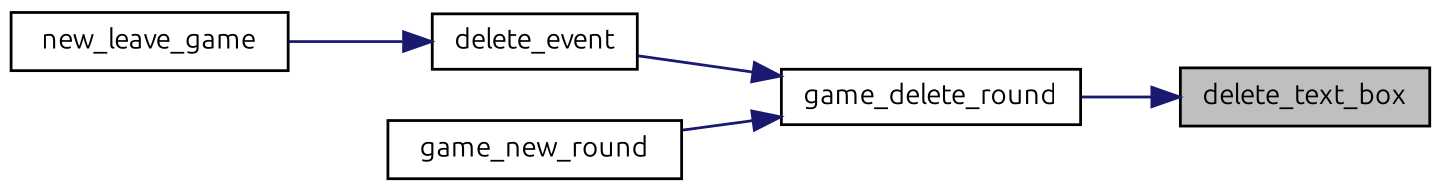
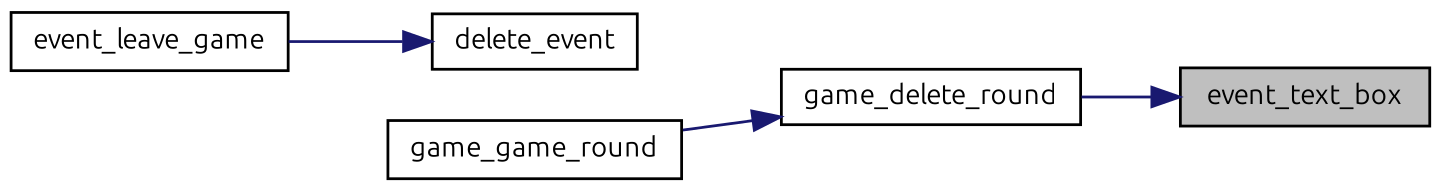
(150, 42) -> (150, 42)
(695, 64) -> none
(1305, 97) -> (1305, 97)
(535, 150) -> (535, 150)
